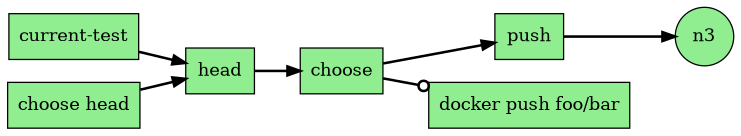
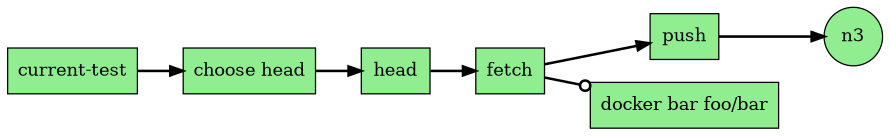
(156, 56) -> (154, 71)
(342, 71) -> (510, 71)
(529, 105) -> (684, 105)
